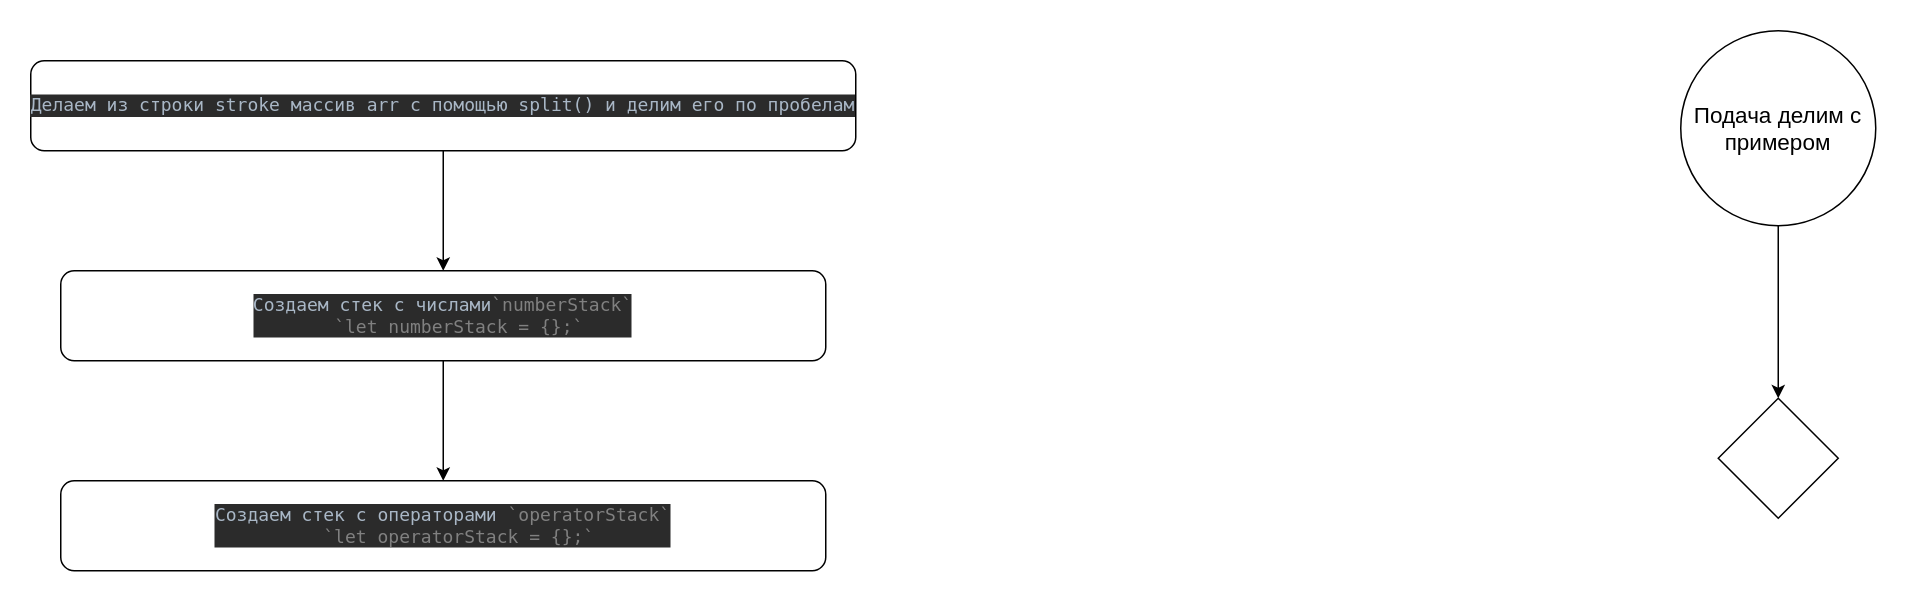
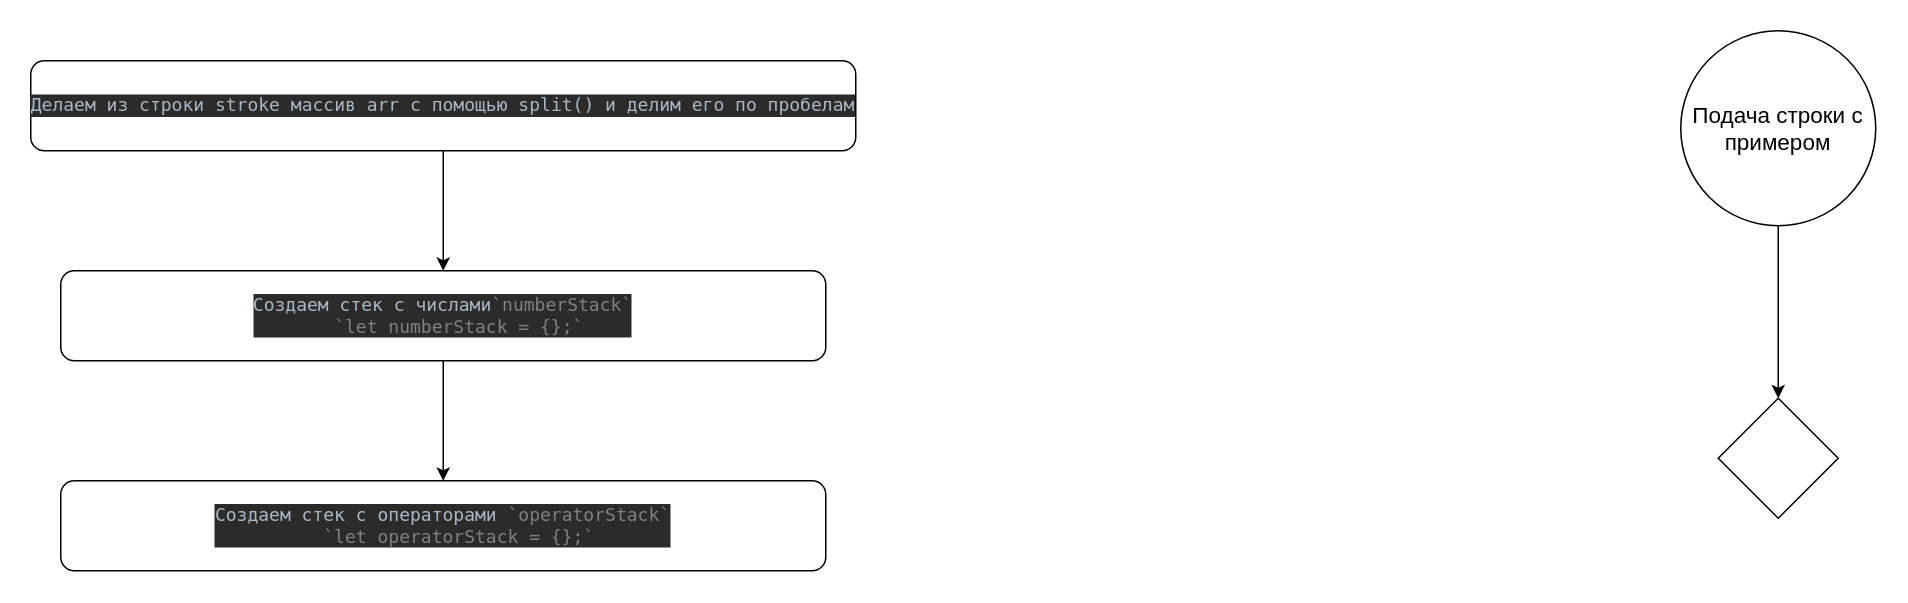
(1778, 128) -> (1778, 128)
